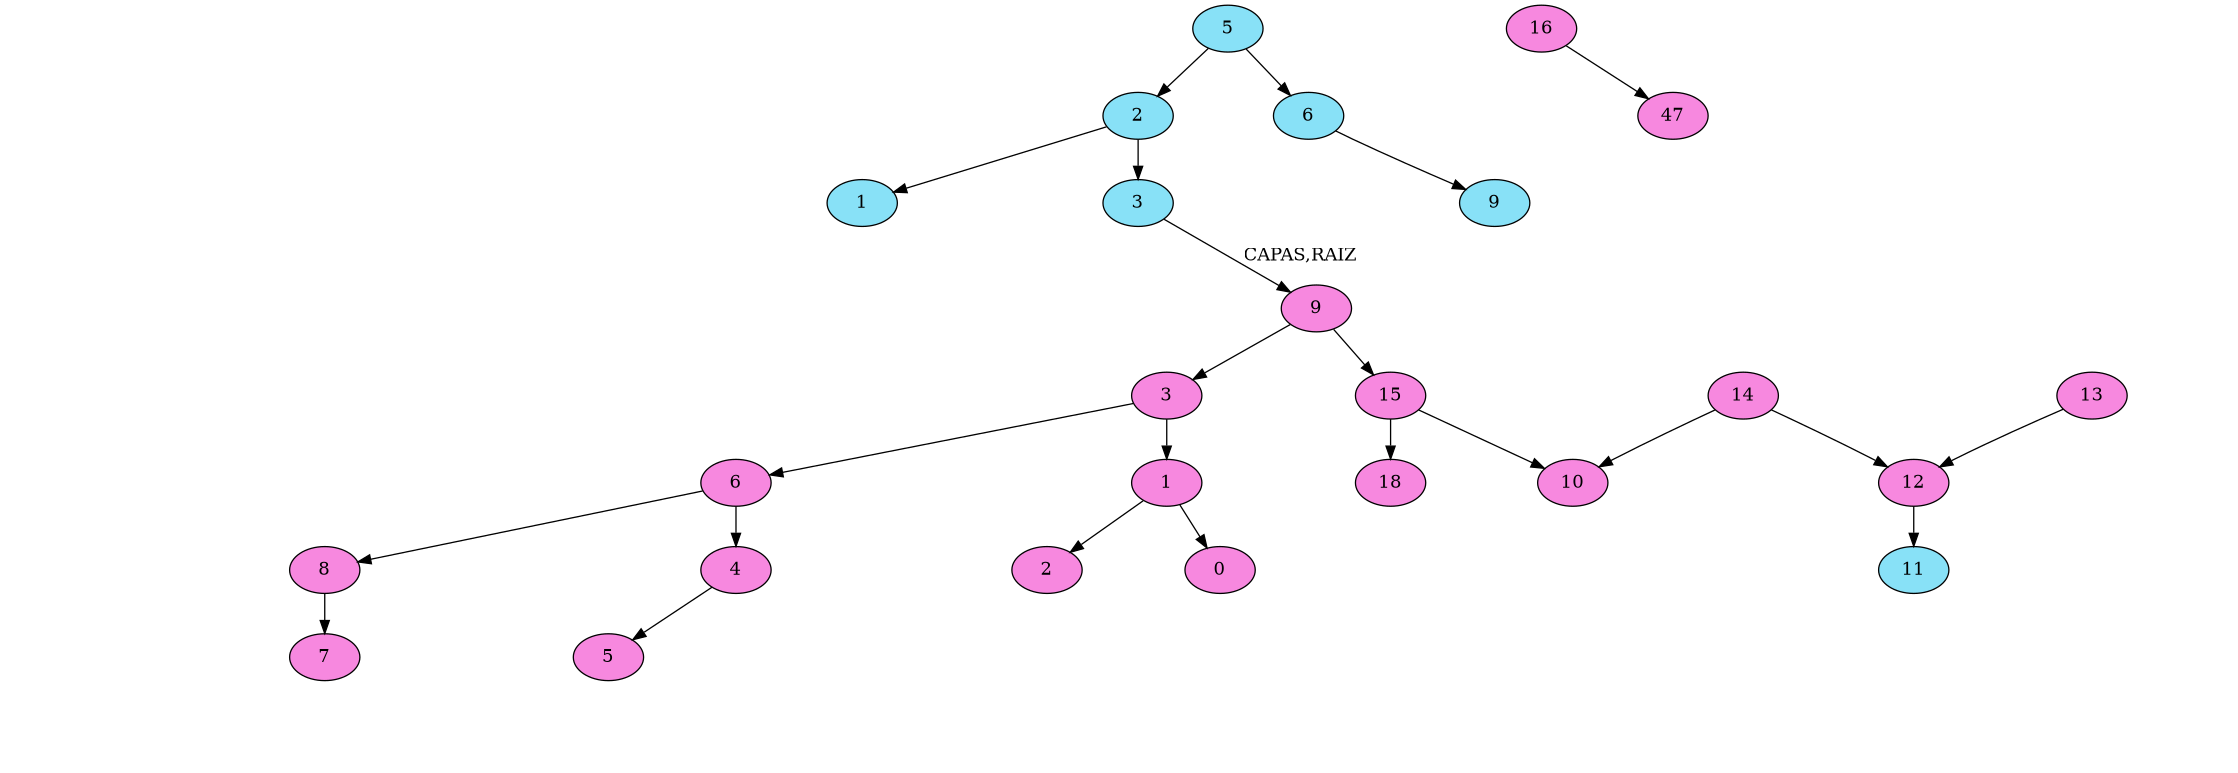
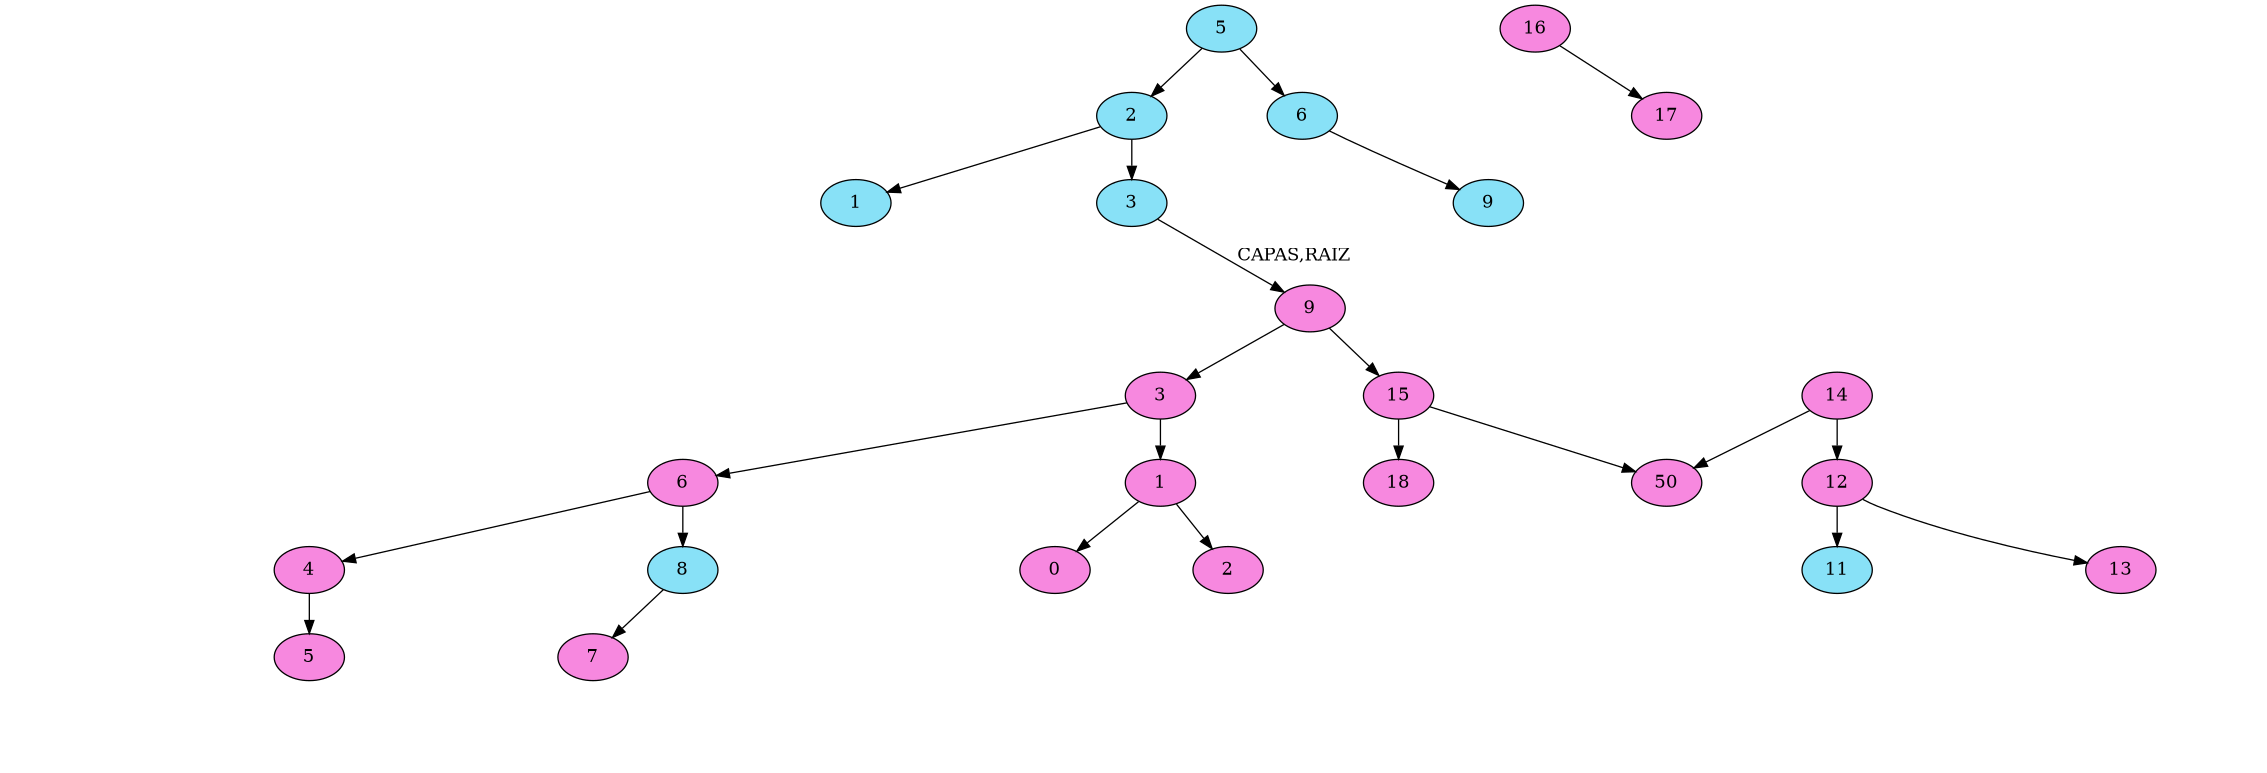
(1673, 116) -> (1667, 116)
(2007, 434) -> (1967, 535)
(1573, 483) -> (1667, 483)
(325, 570) -> (683, 570)
